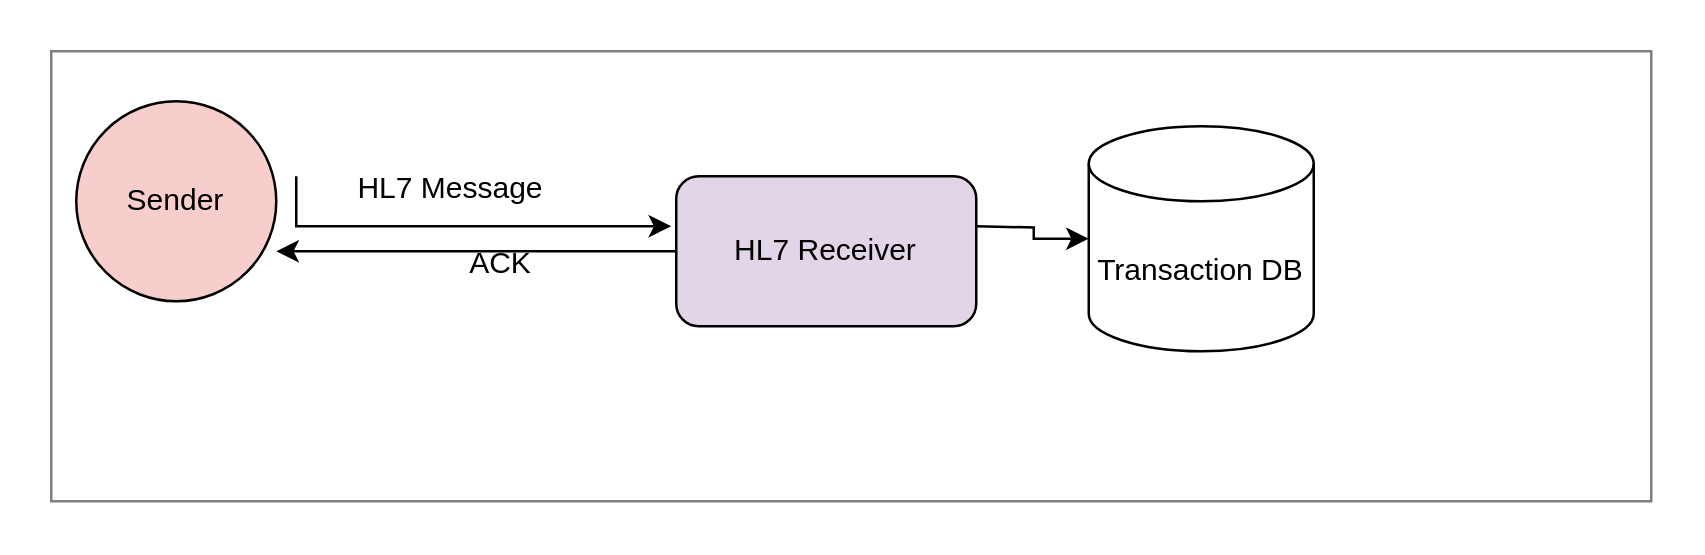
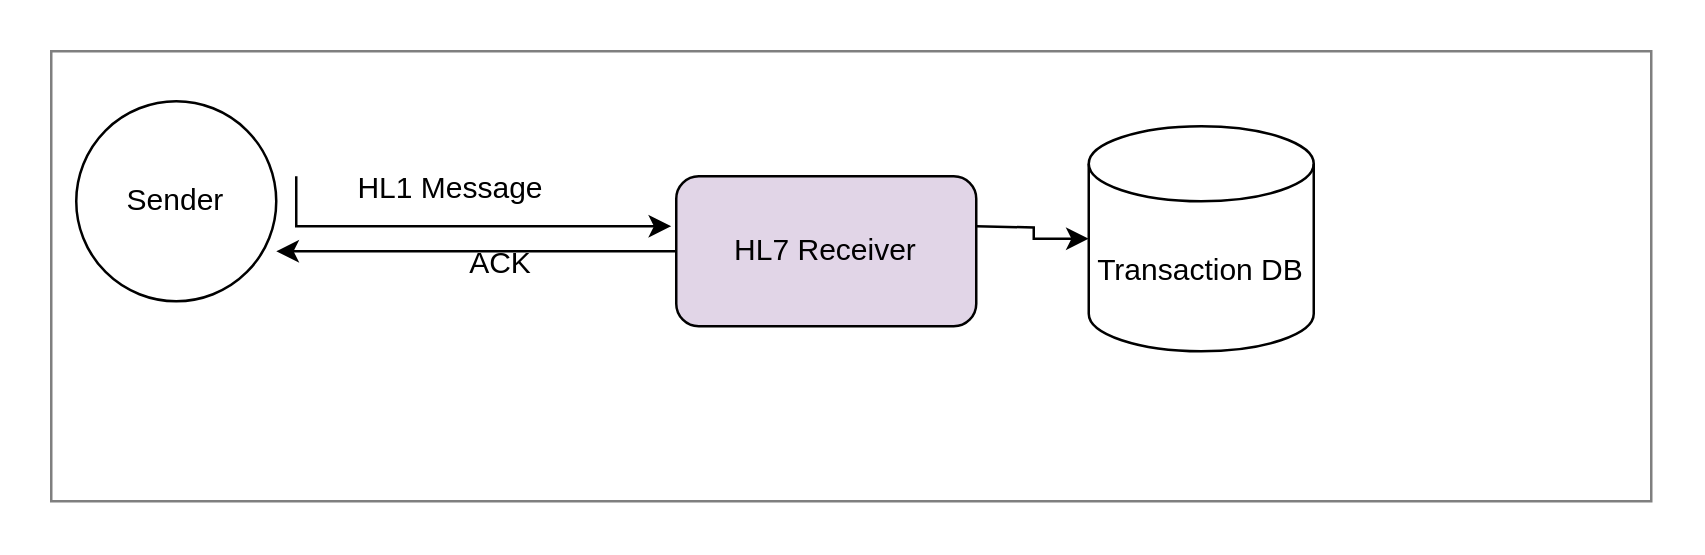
(451, 189) -> (451, 189)
(176, 201) -> (176, 201)
